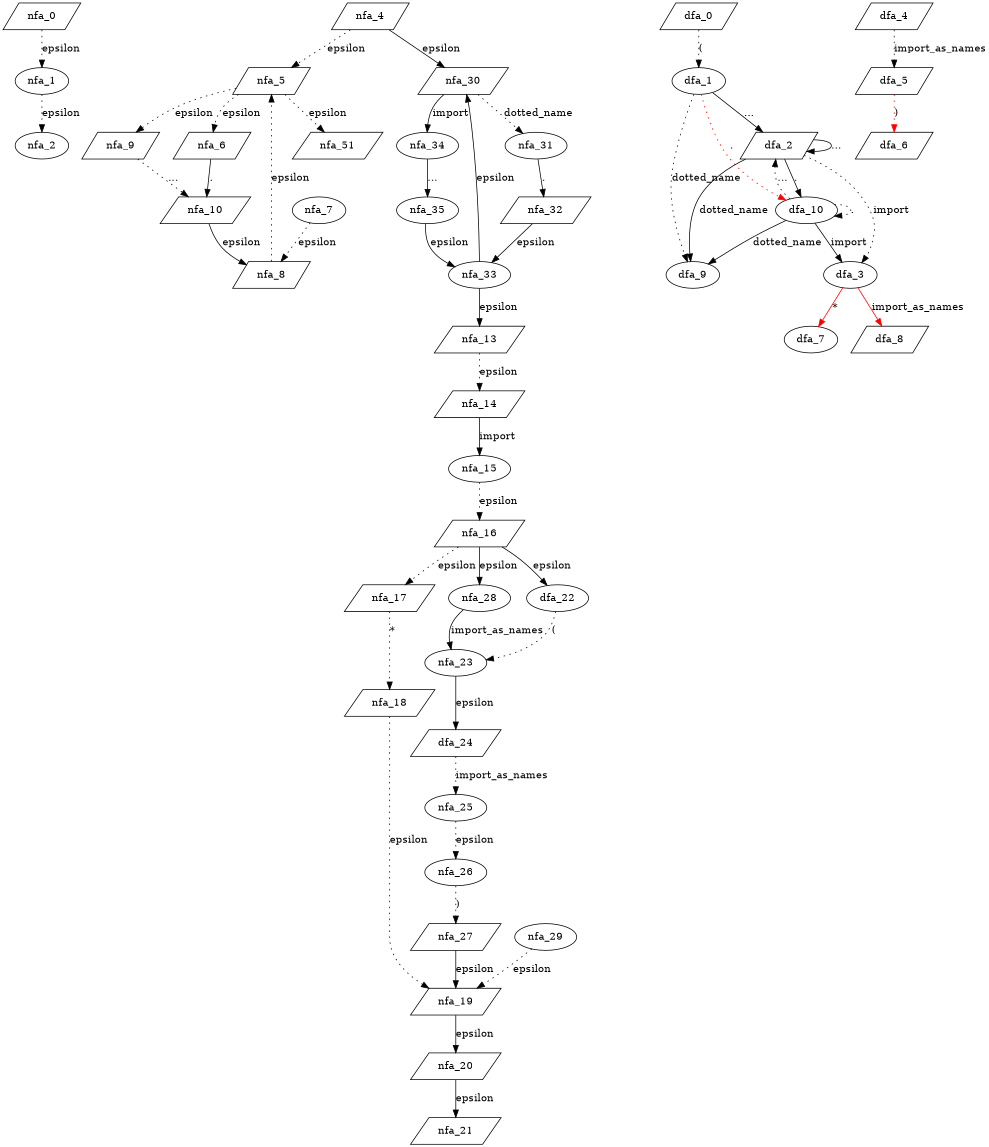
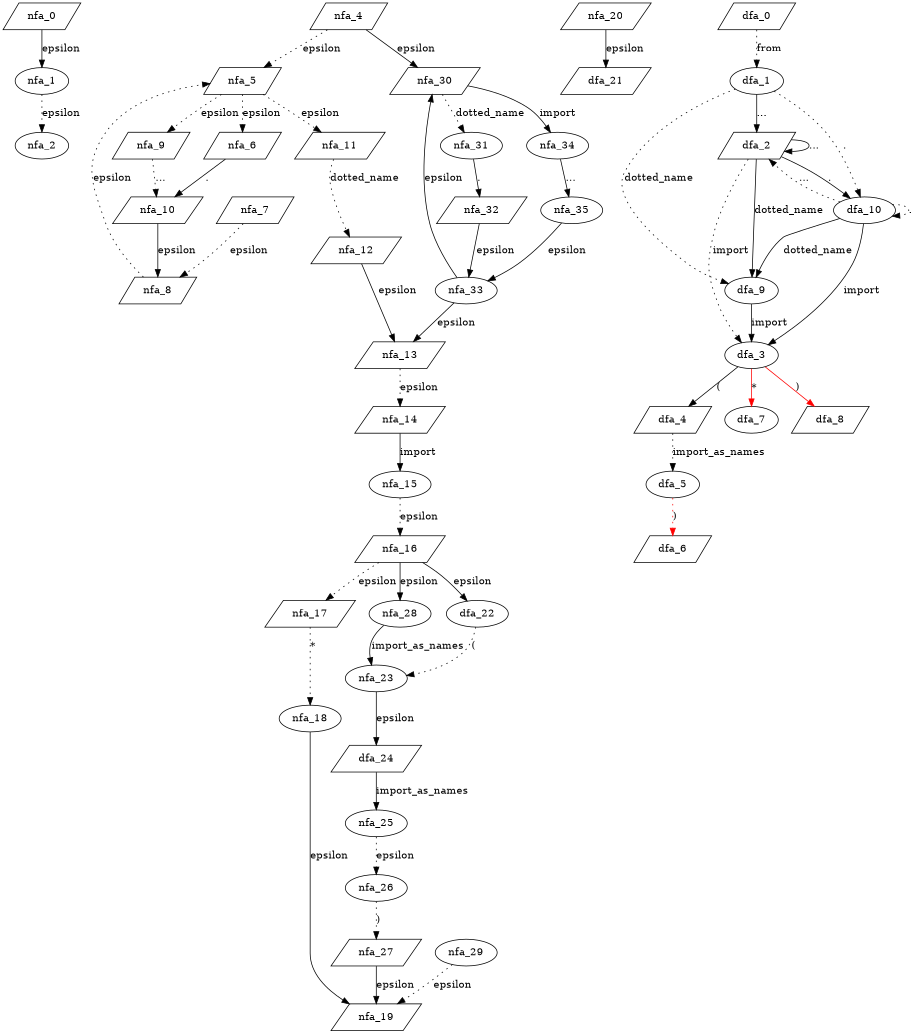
(42, 45) -> (42, 45)
(701, 49) -> (769, 49)
(894, 81) -> (673, 484)
(338, 146) -> (340, 146)
(727, 155) -> (826, 132)
(319, 210) -> (255, 210)
none -> (356, 250)
(918, 307) -> (798, 388)
none -> (752, 319)
none -> (716, 384)
(390, 703) -> (310, 719)
(456, 772) -> (376, 787)
(390, 857) -> (310, 872)
(456, 1030) -> none
(456, 1131) -> (606, 81)
